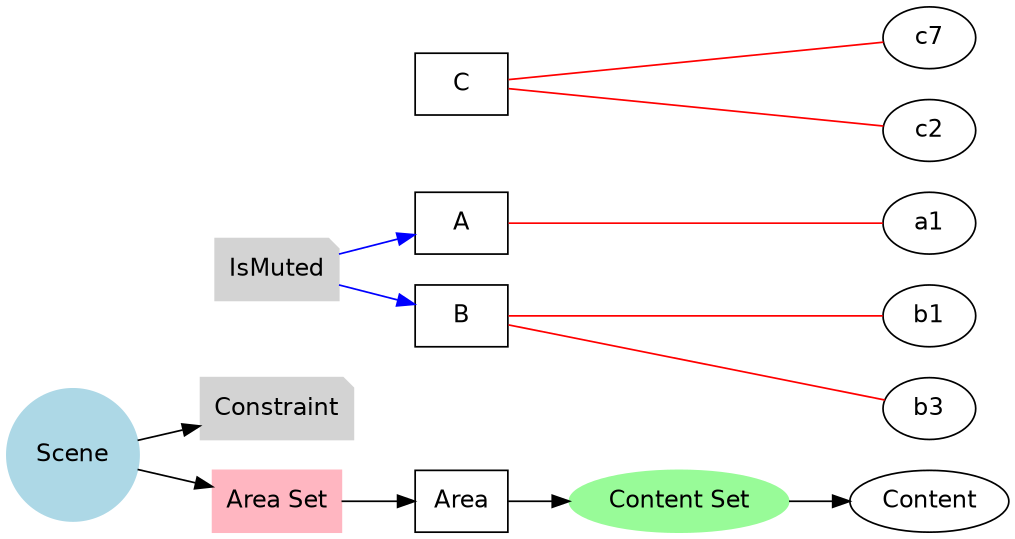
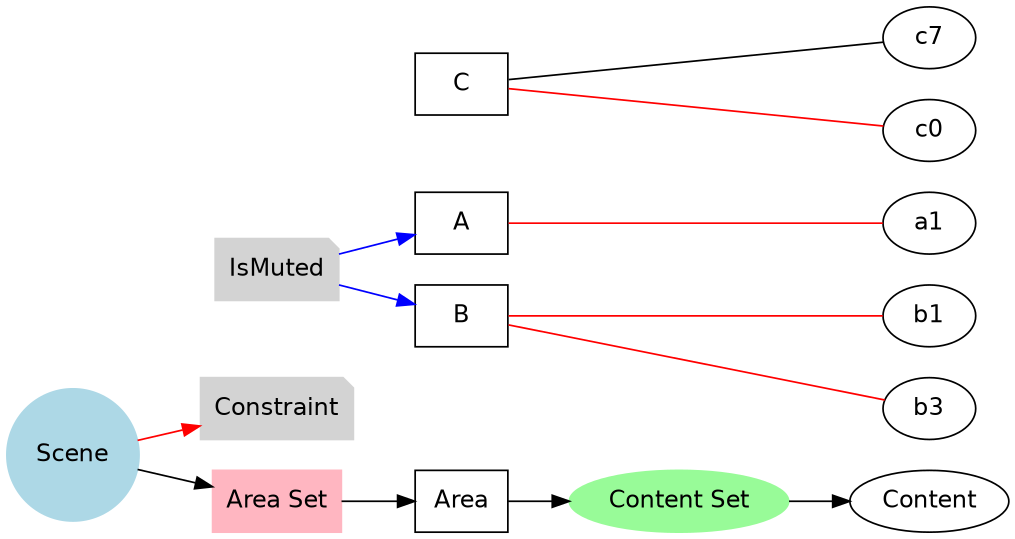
(696, 61) -> (696, 61)
(929, 130) -> (929, 130)
(160, 435) -> (160, 435)
